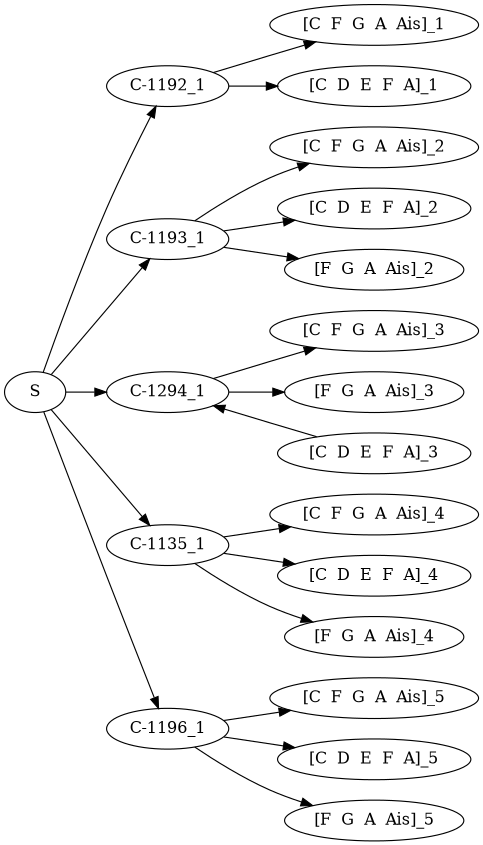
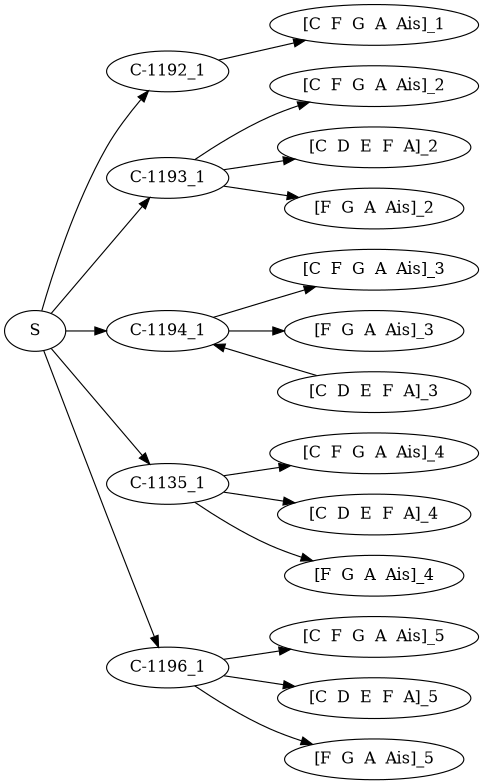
(374, 86) -> none
(168, 392) -> (168, 331)
